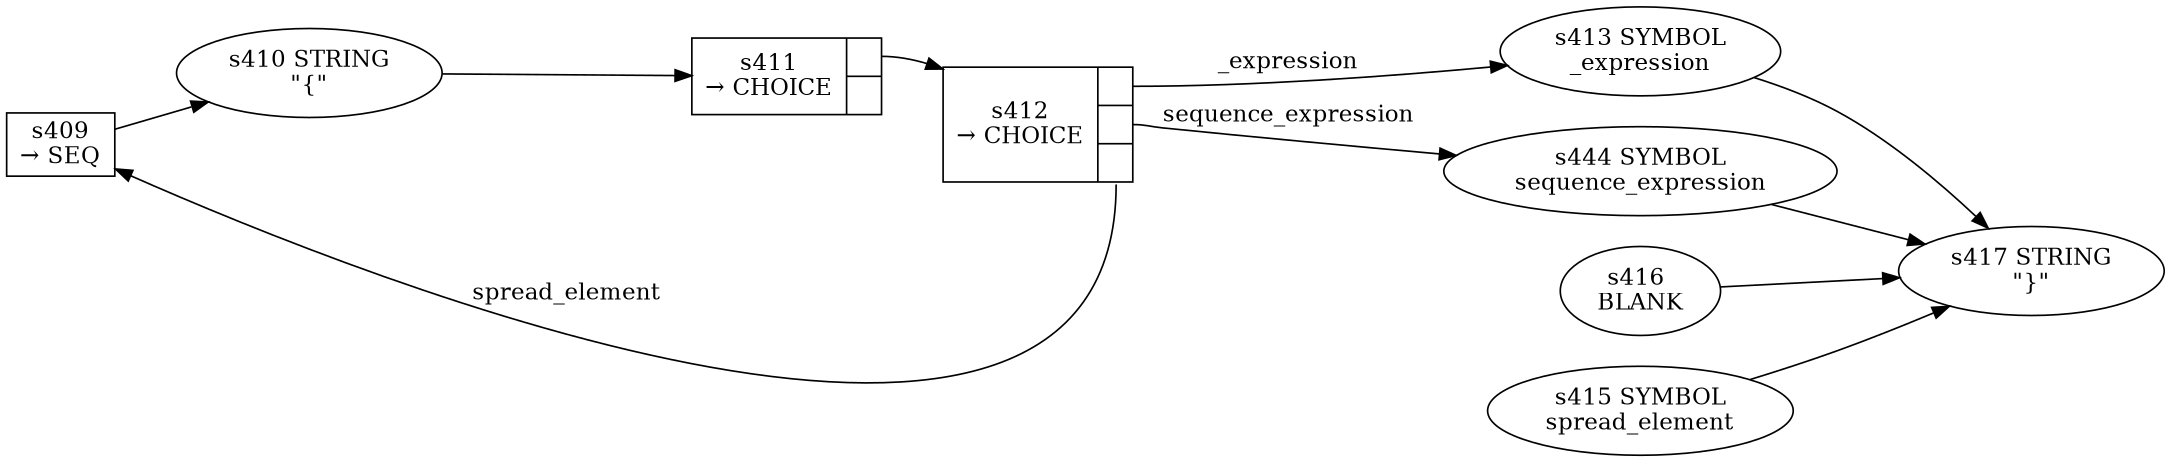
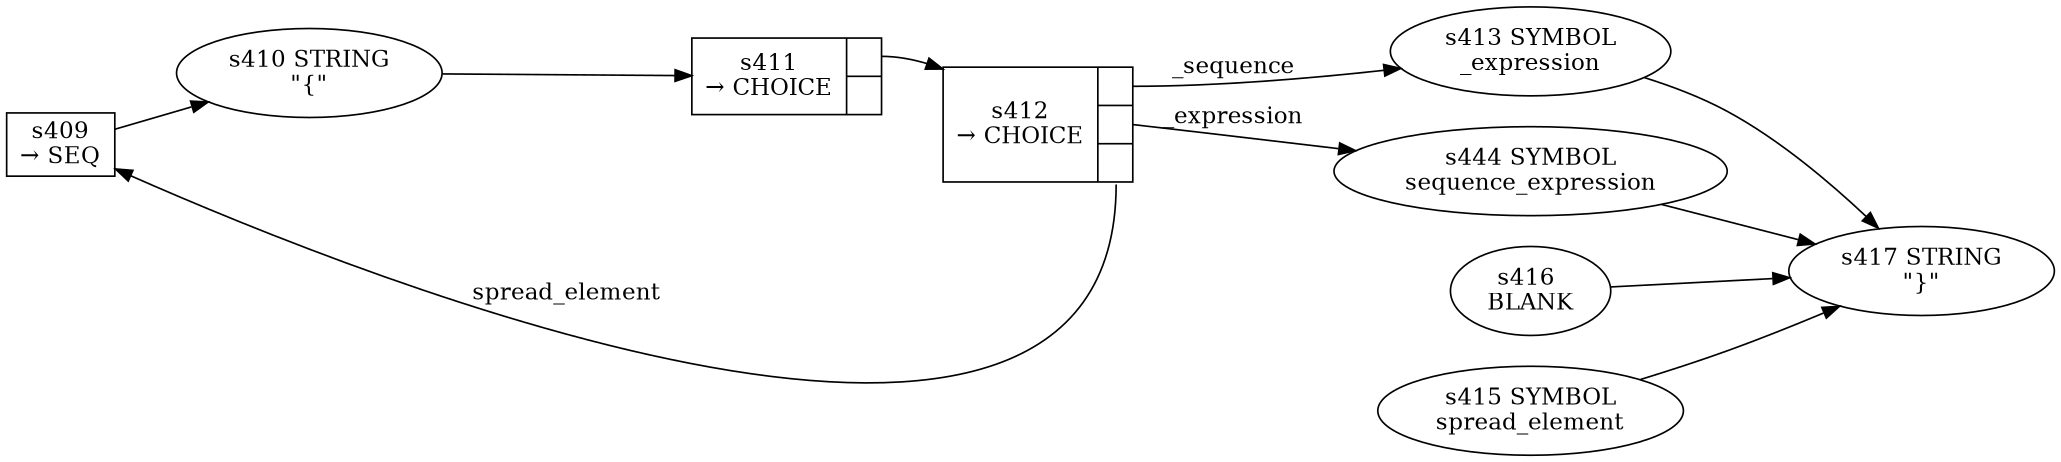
(1288, 62) -> (1233, 67)
(1288, 115) -> (1233, 117)
